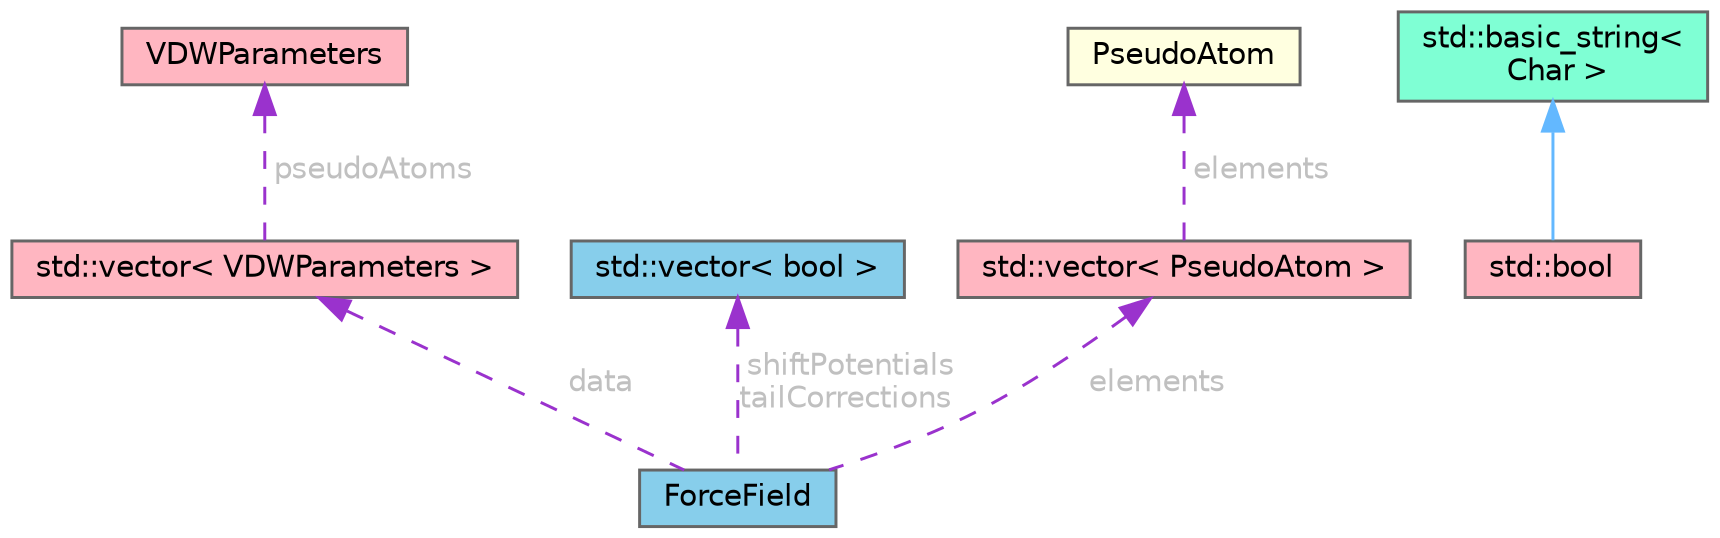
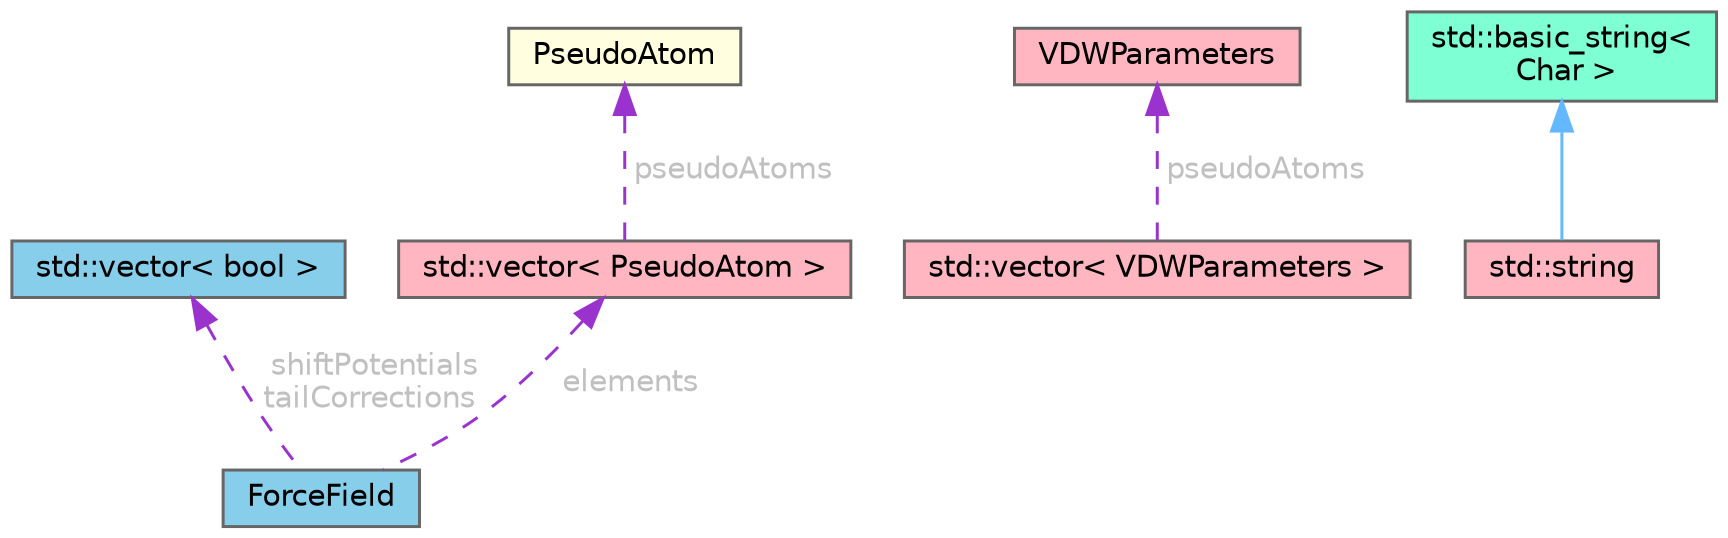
(1257, 171) -> (729, 171)
(1553, 269) -> (1562, 269)
(516, 391) -> none
